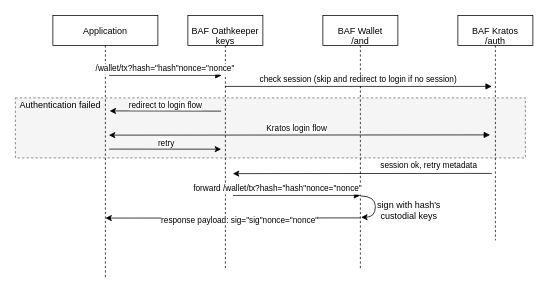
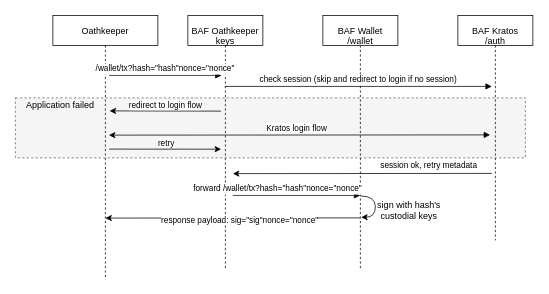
(105, 31) -> (105, 31)
(360, 42) -> (360, 42)
(60, 105) -> (60, 105)
